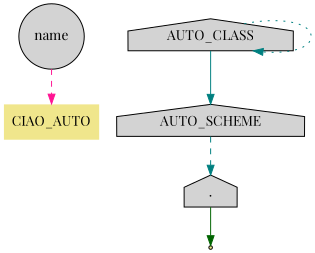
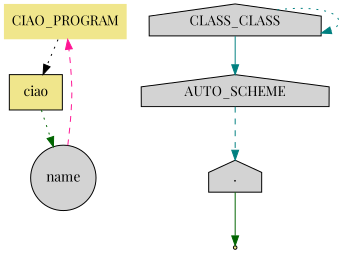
(211, 36) -> (235, 22)
none -> (36, 92)
(52, 122) -> (65, 22)
